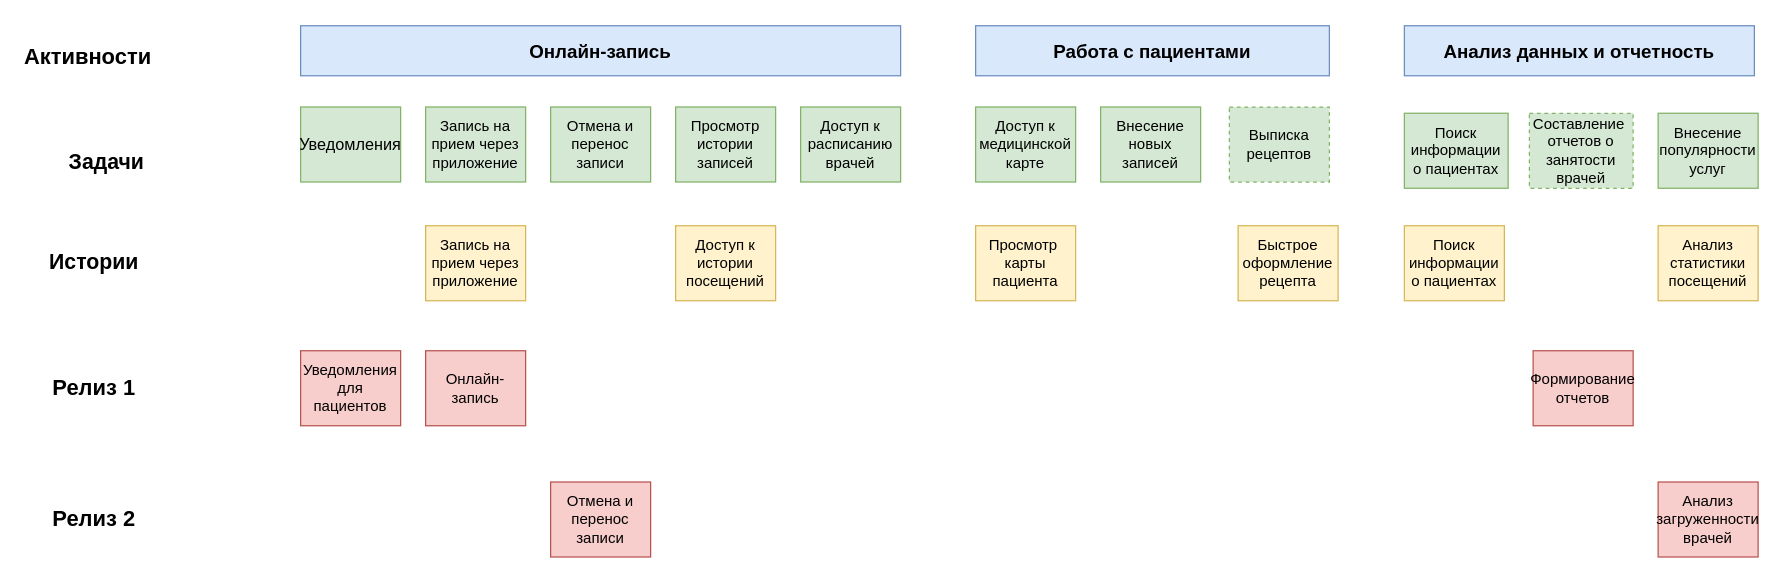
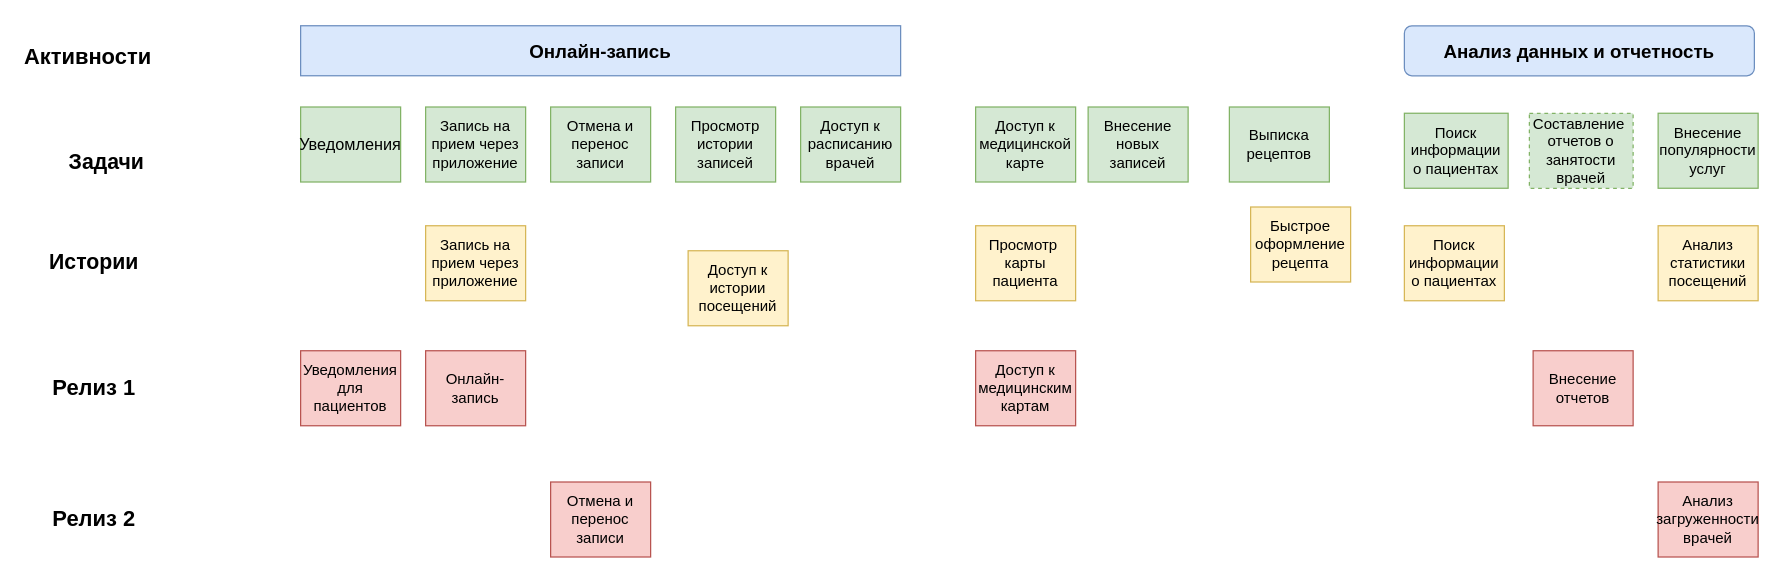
(1153, 51) -> none
(1579, 51) -> (1579, 51)
(1151, 144) -> (1138, 144)
(1279, 144) -> (1279, 144)
(726, 263) -> (738, 288)
(1288, 263) -> (1301, 244)
none -> (1026, 388)
(1583, 388) -> (1583, 388)
